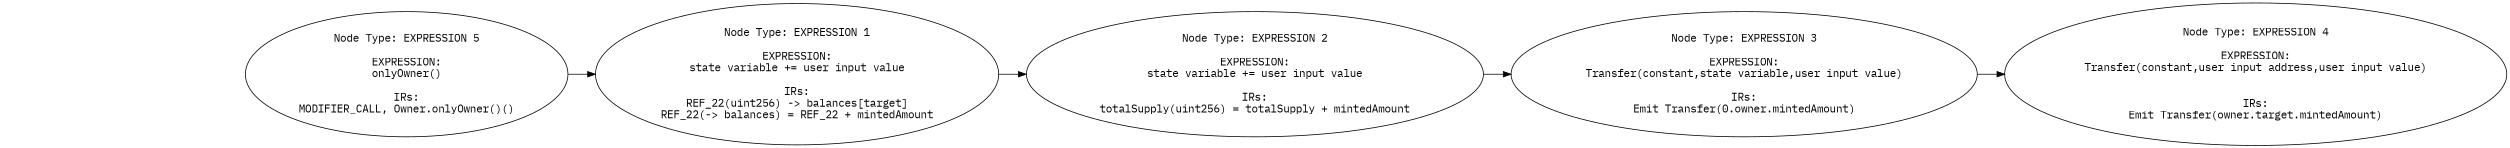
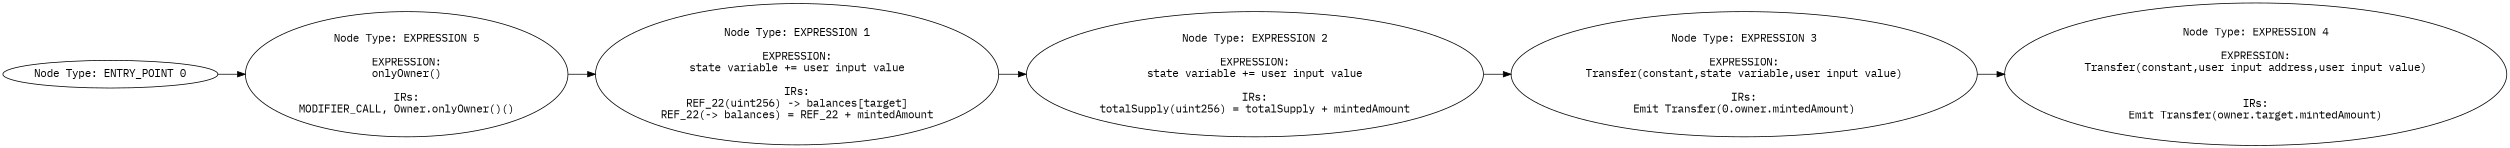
none -> (110, 74)
